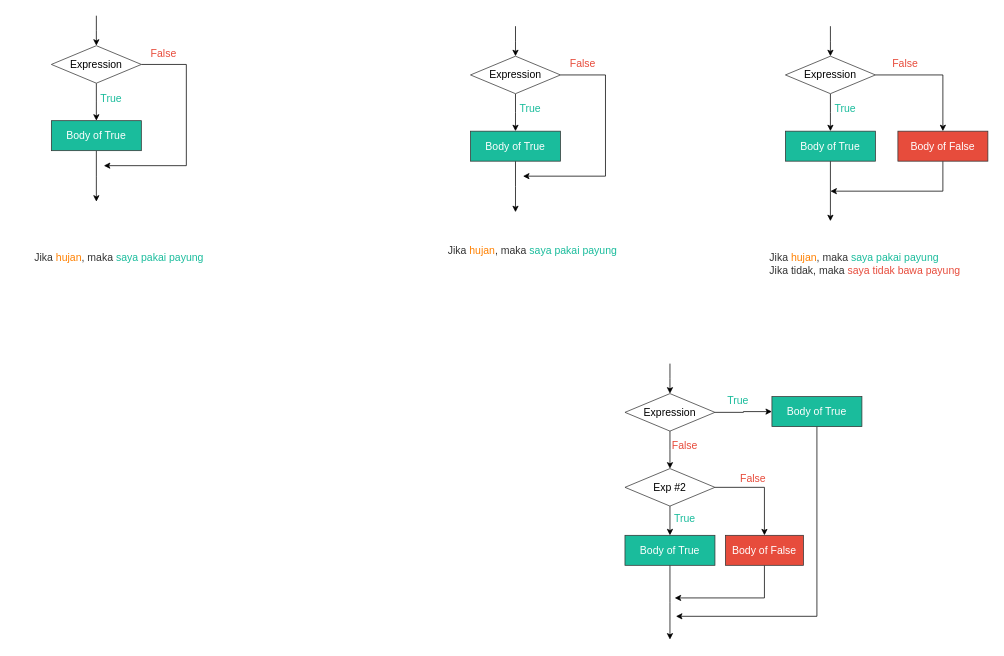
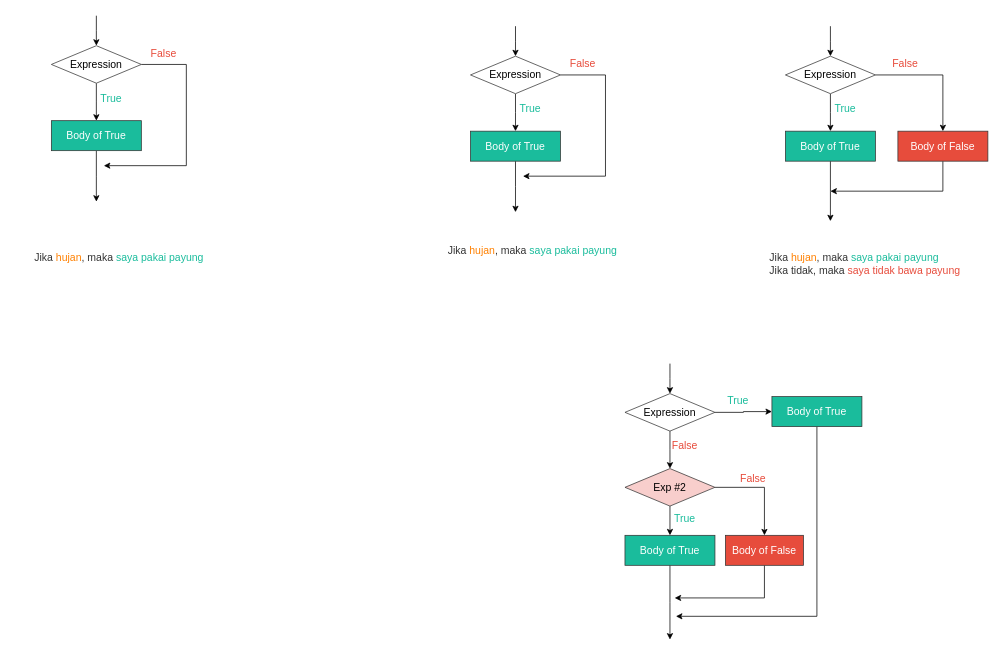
(670, 487) -> (670, 487)
